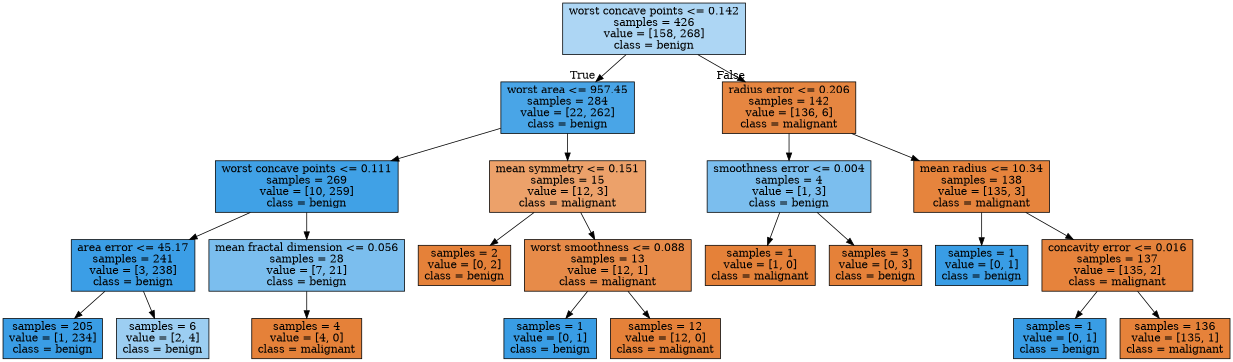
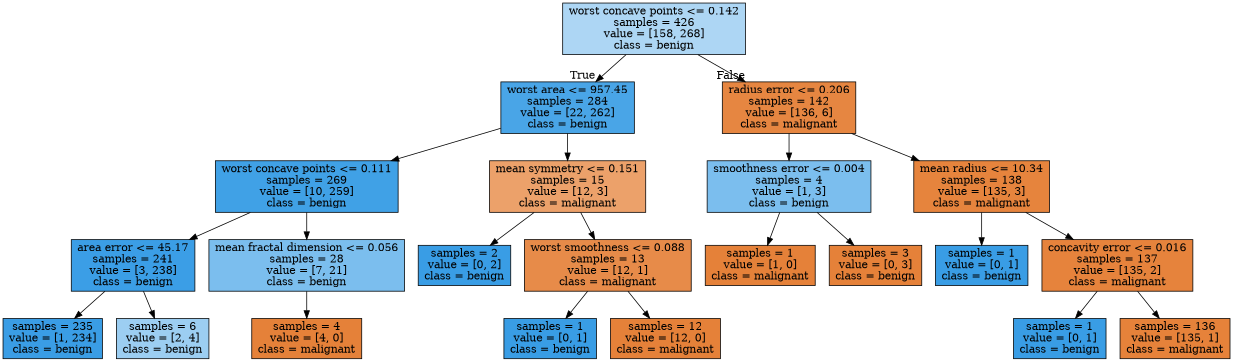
(464, 265) -> (464, 265)
(53, 339) -> (53, 339)
